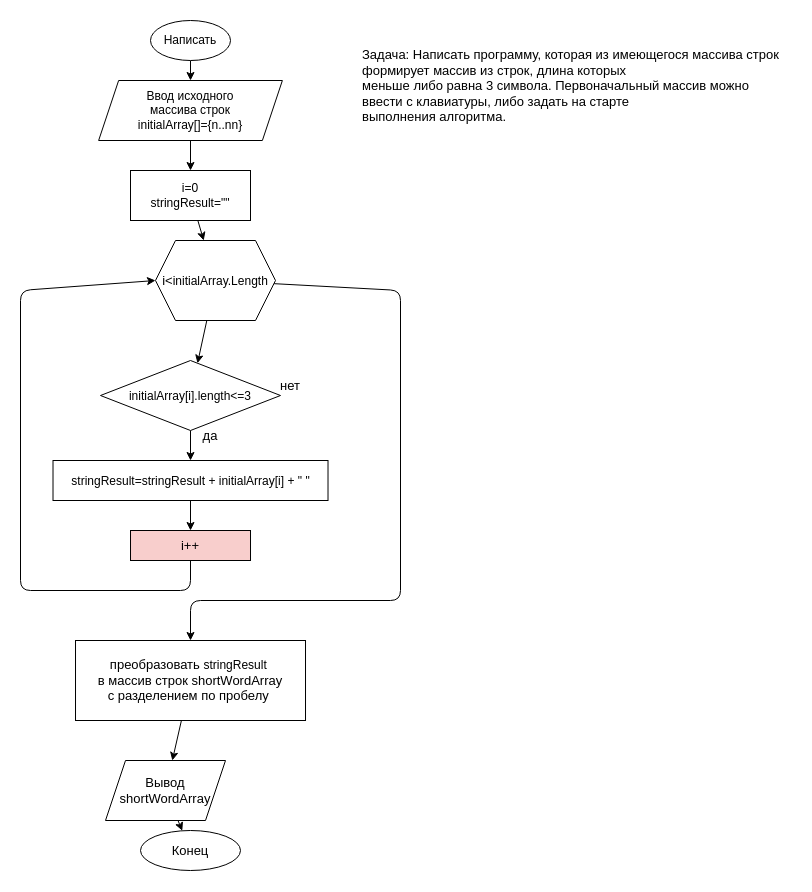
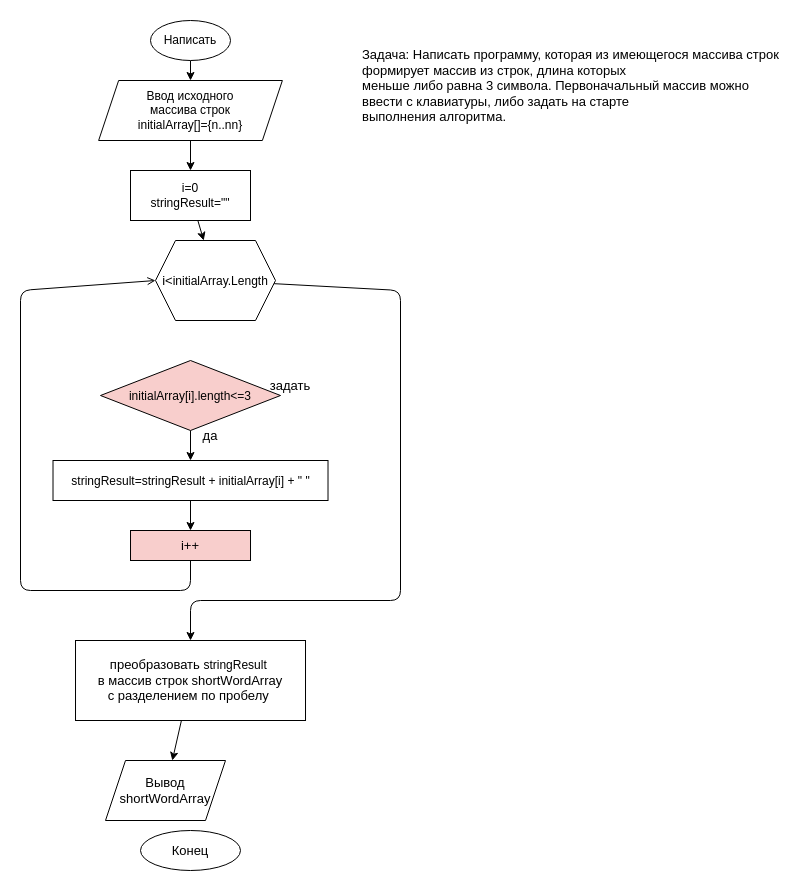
(147, 281) -> (149, 281)
(203, 338) -> none
(291, 386) -> (291, 386)
(191, 396) -> (191, 396)
(179, 823) -> none
